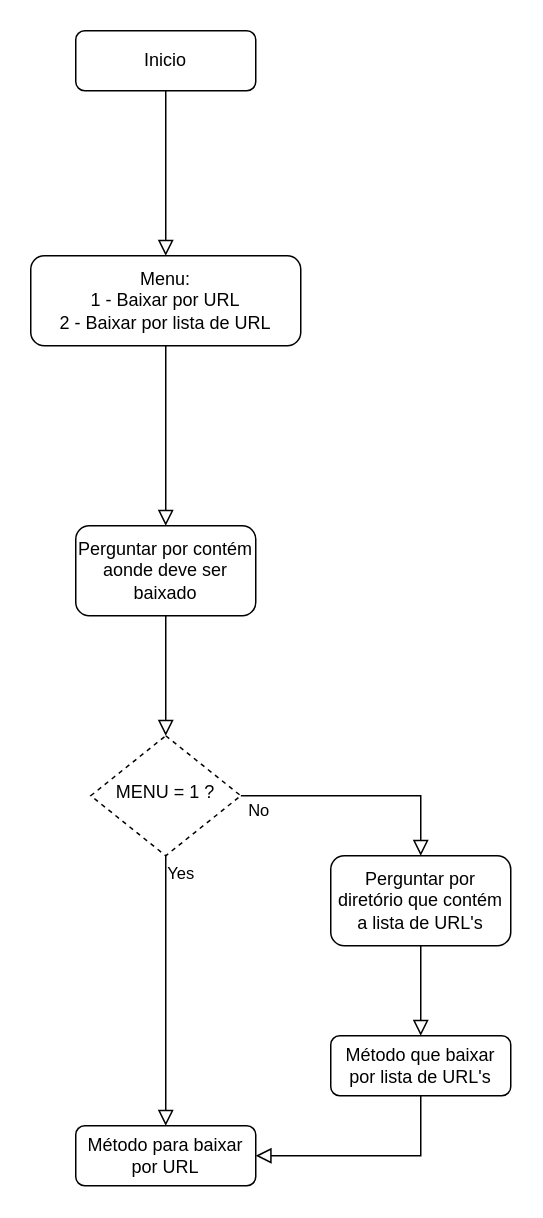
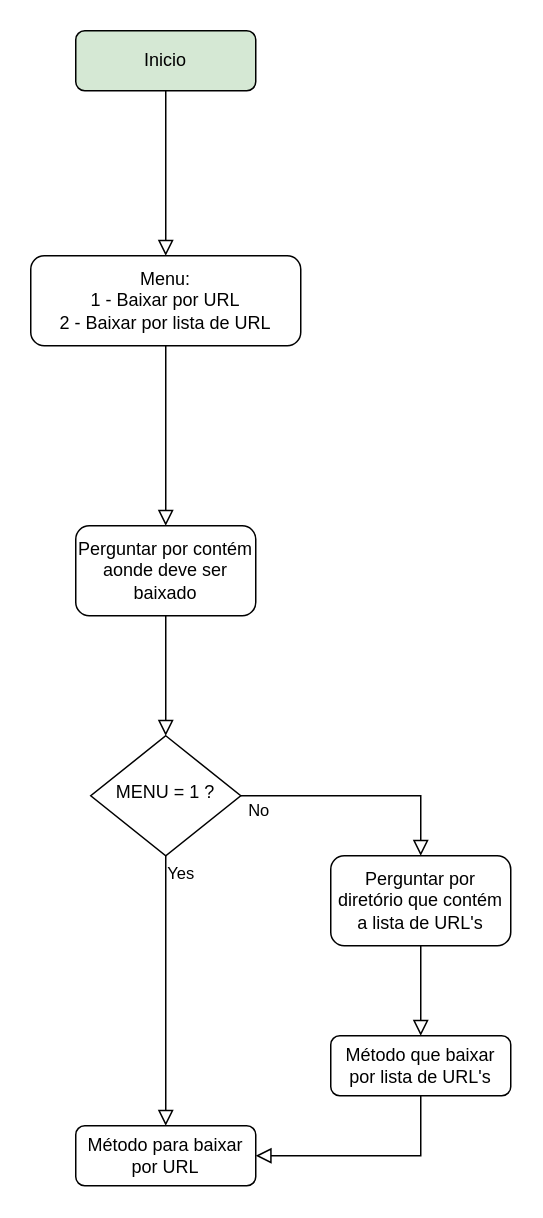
(166, 61) -> (166, 61)
(166, 796) -> (166, 796)
